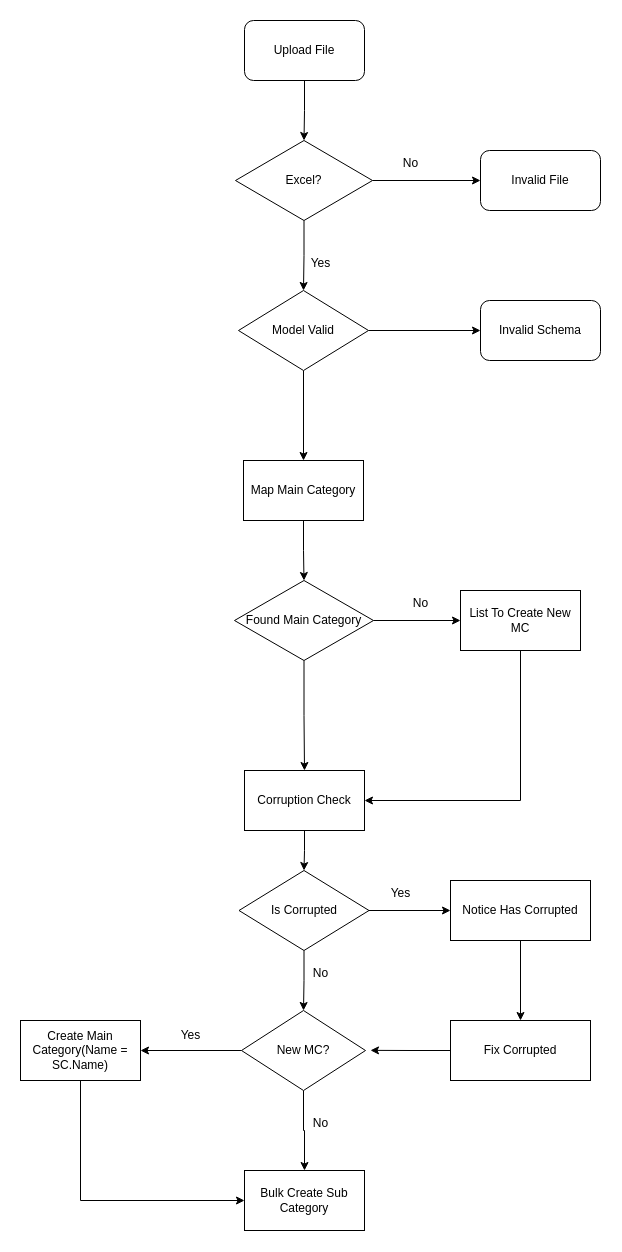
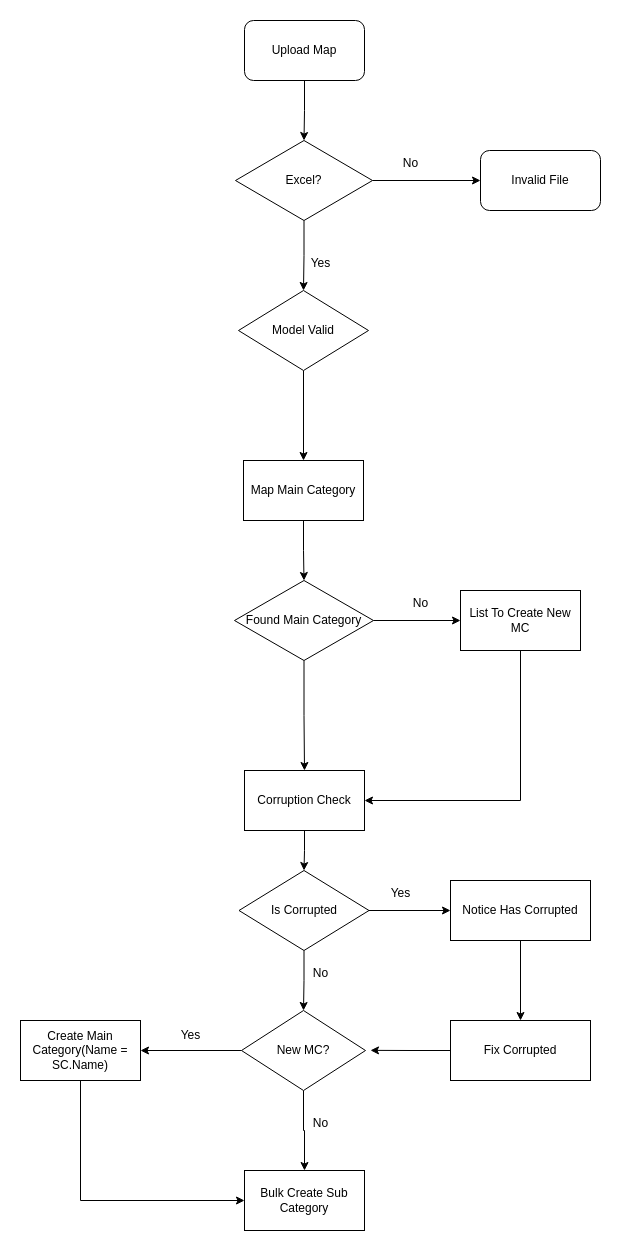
(305, 51) -> (305, 51)
(421, 331) -> none
(541, 331) -> none
